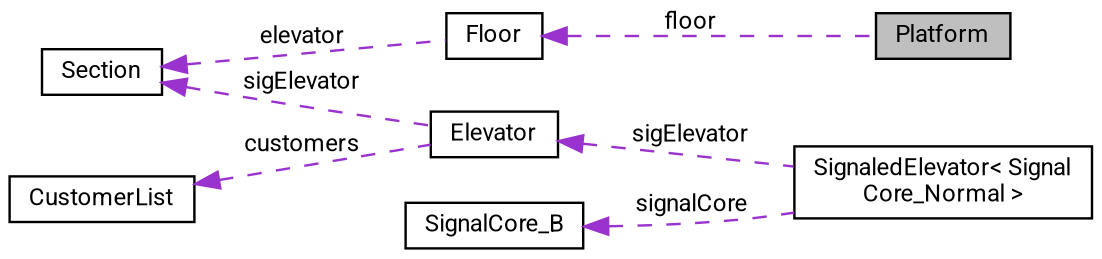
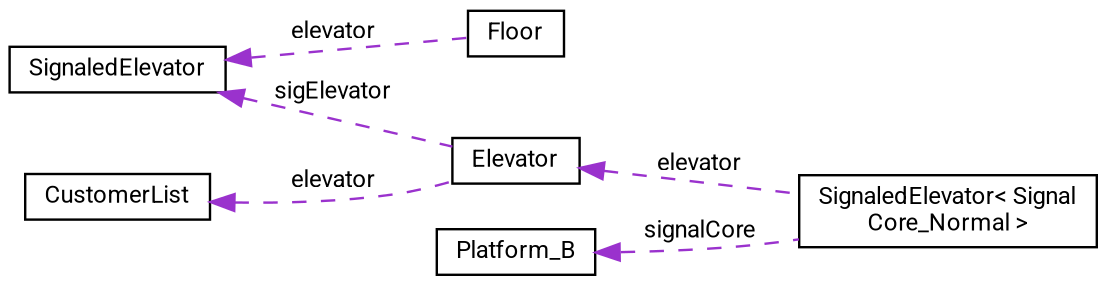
(943, 36) -> none
(102, 72) -> (118, 70)
(689, 136) -> (697, 164)
(300, 145) -> (331, 181)
(494, 226) -> (516, 252)
